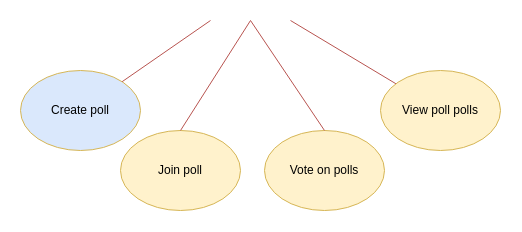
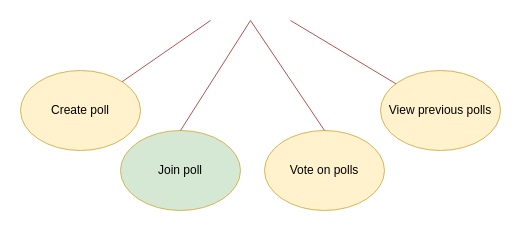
(81, 111) -> (81, 111)
(441, 111) -> (441, 111)
(181, 171) -> (181, 171)
